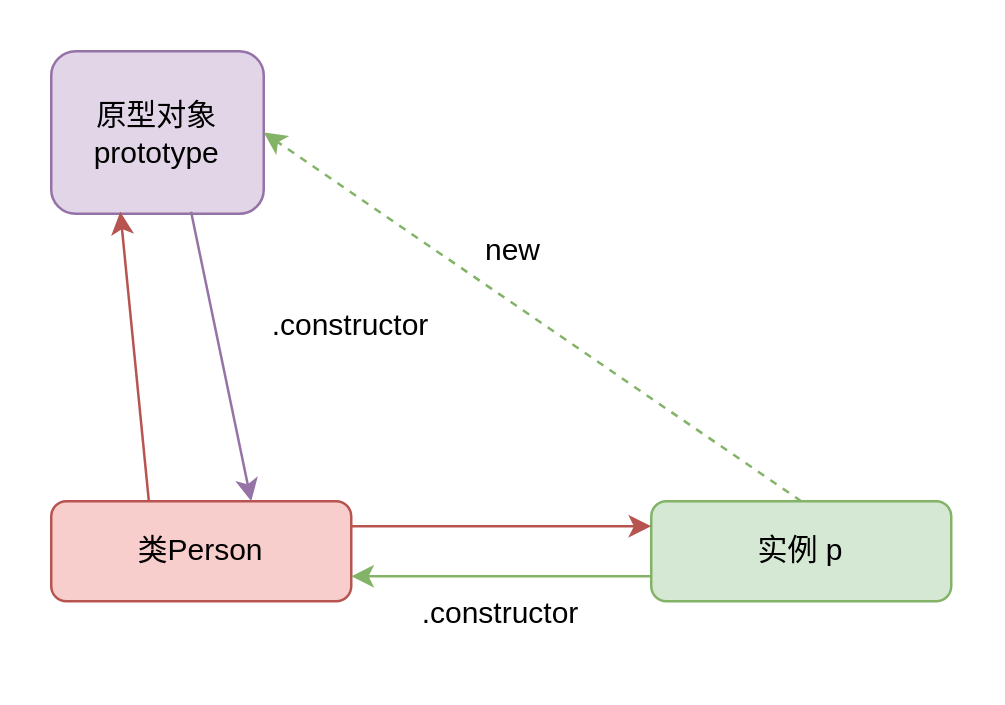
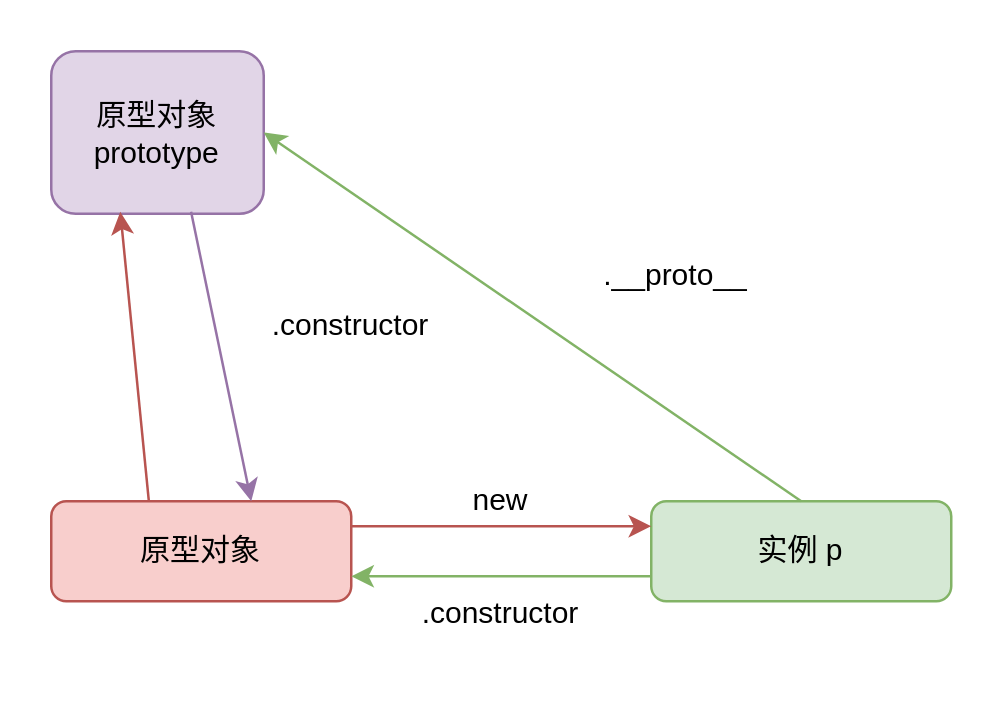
(514, 251) -> (501, 501)
none -> (676, 276)
(539, 321) -> (539, 321)
(201, 551) -> (201, 551)
